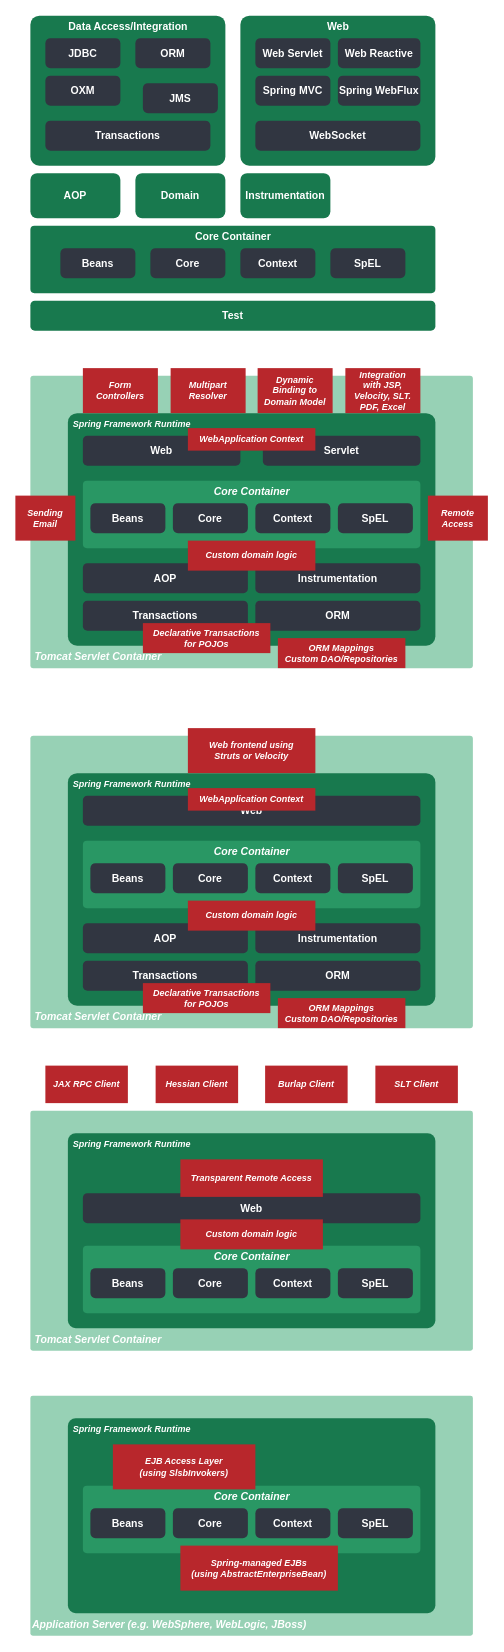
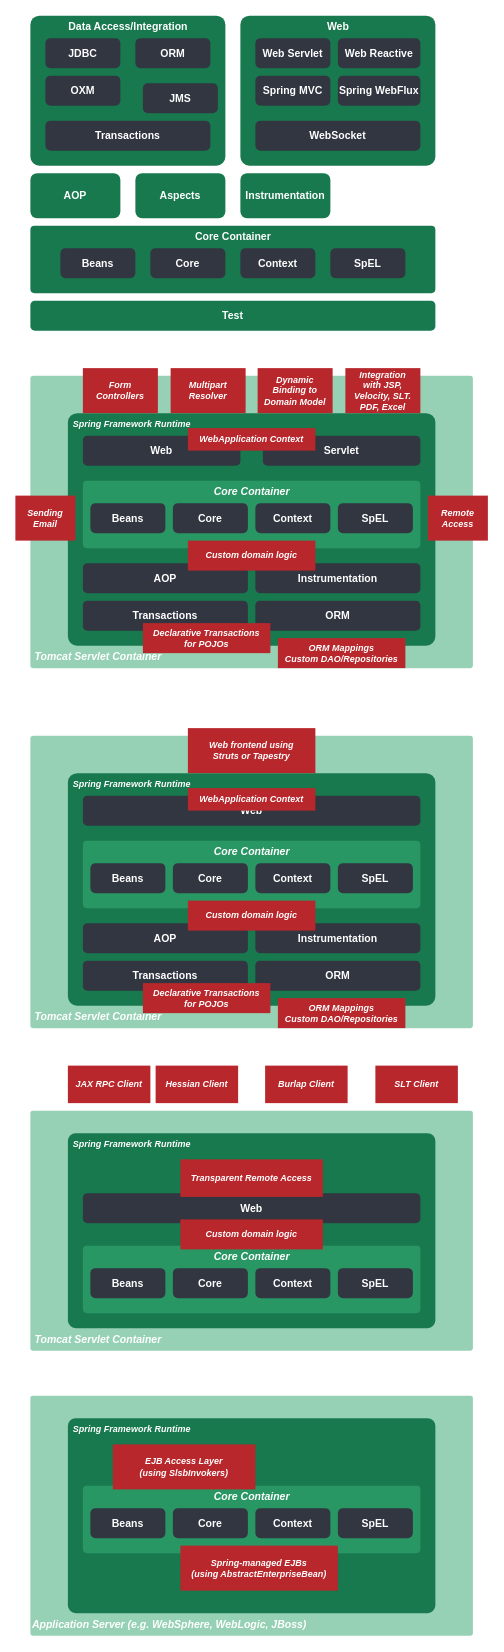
(180, 195) -> (180, 195)
(252, 750) -> (252, 750)
(87, 1084) -> (109, 1084)
